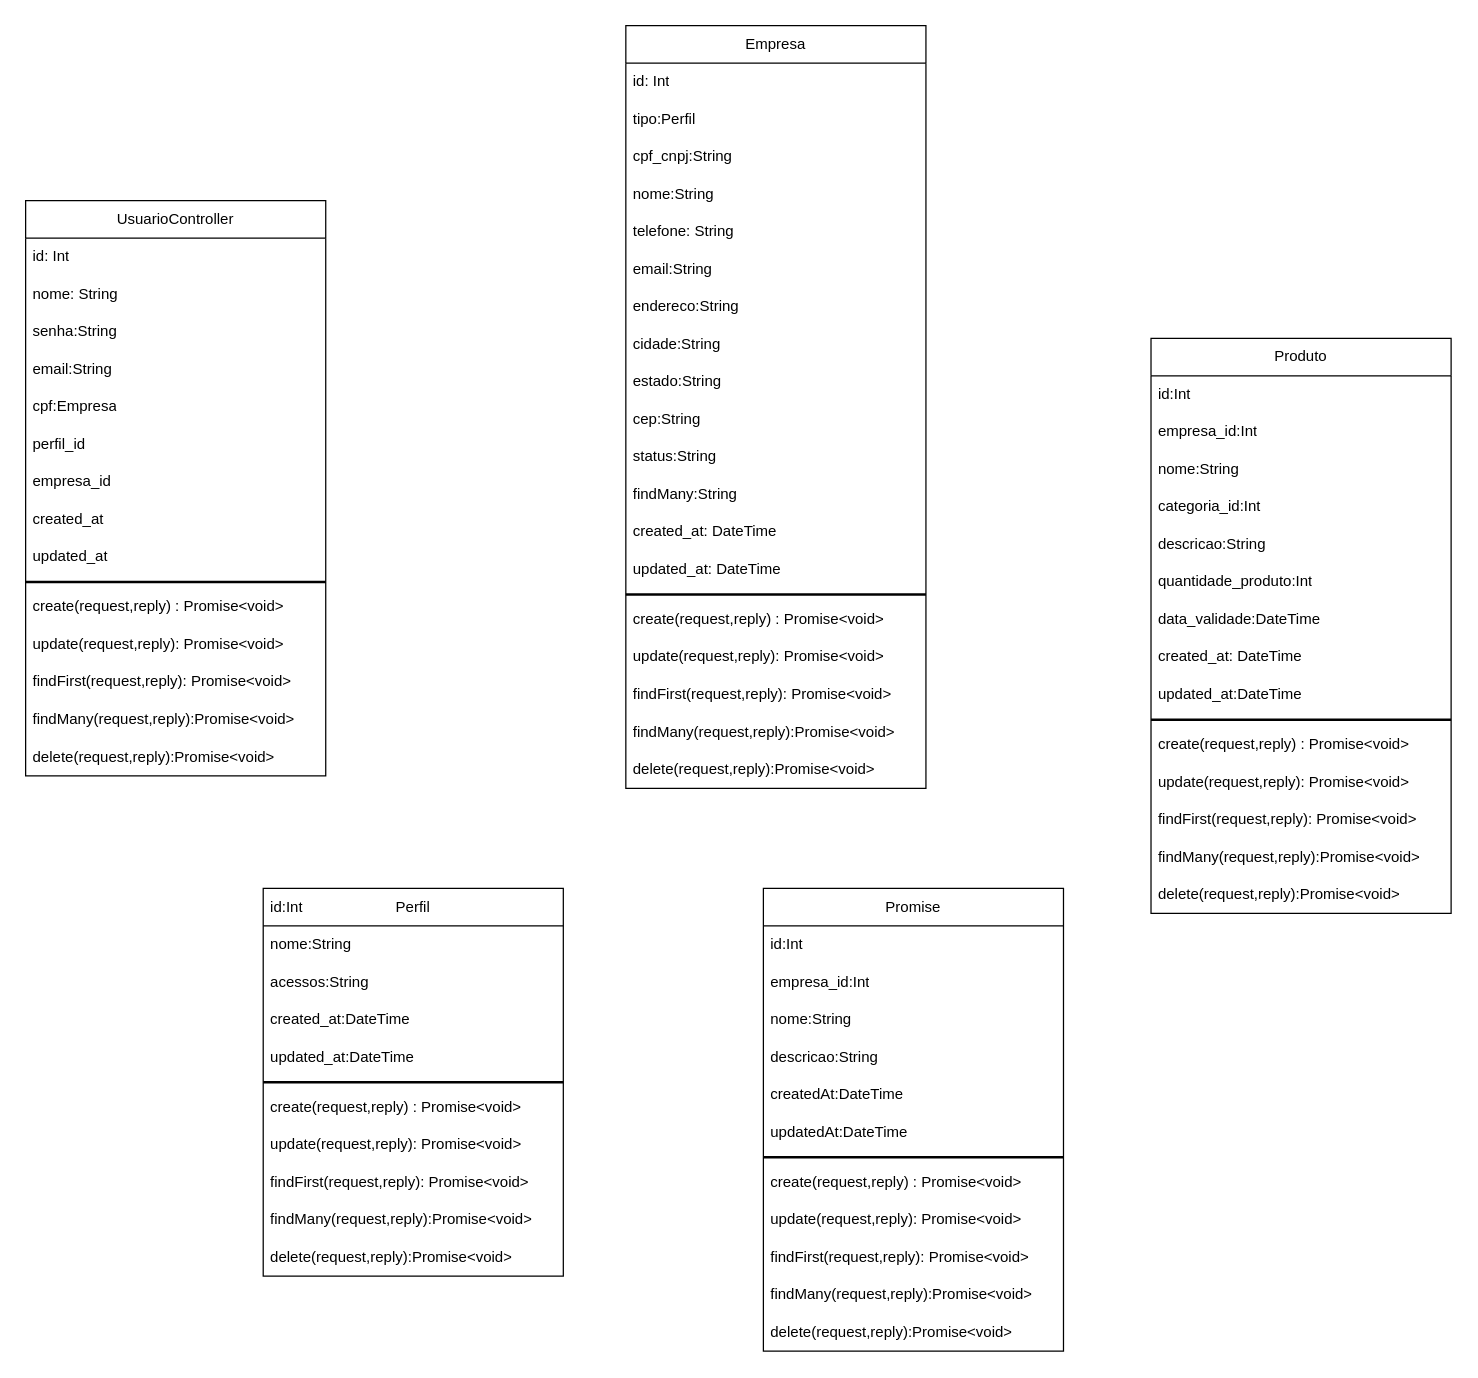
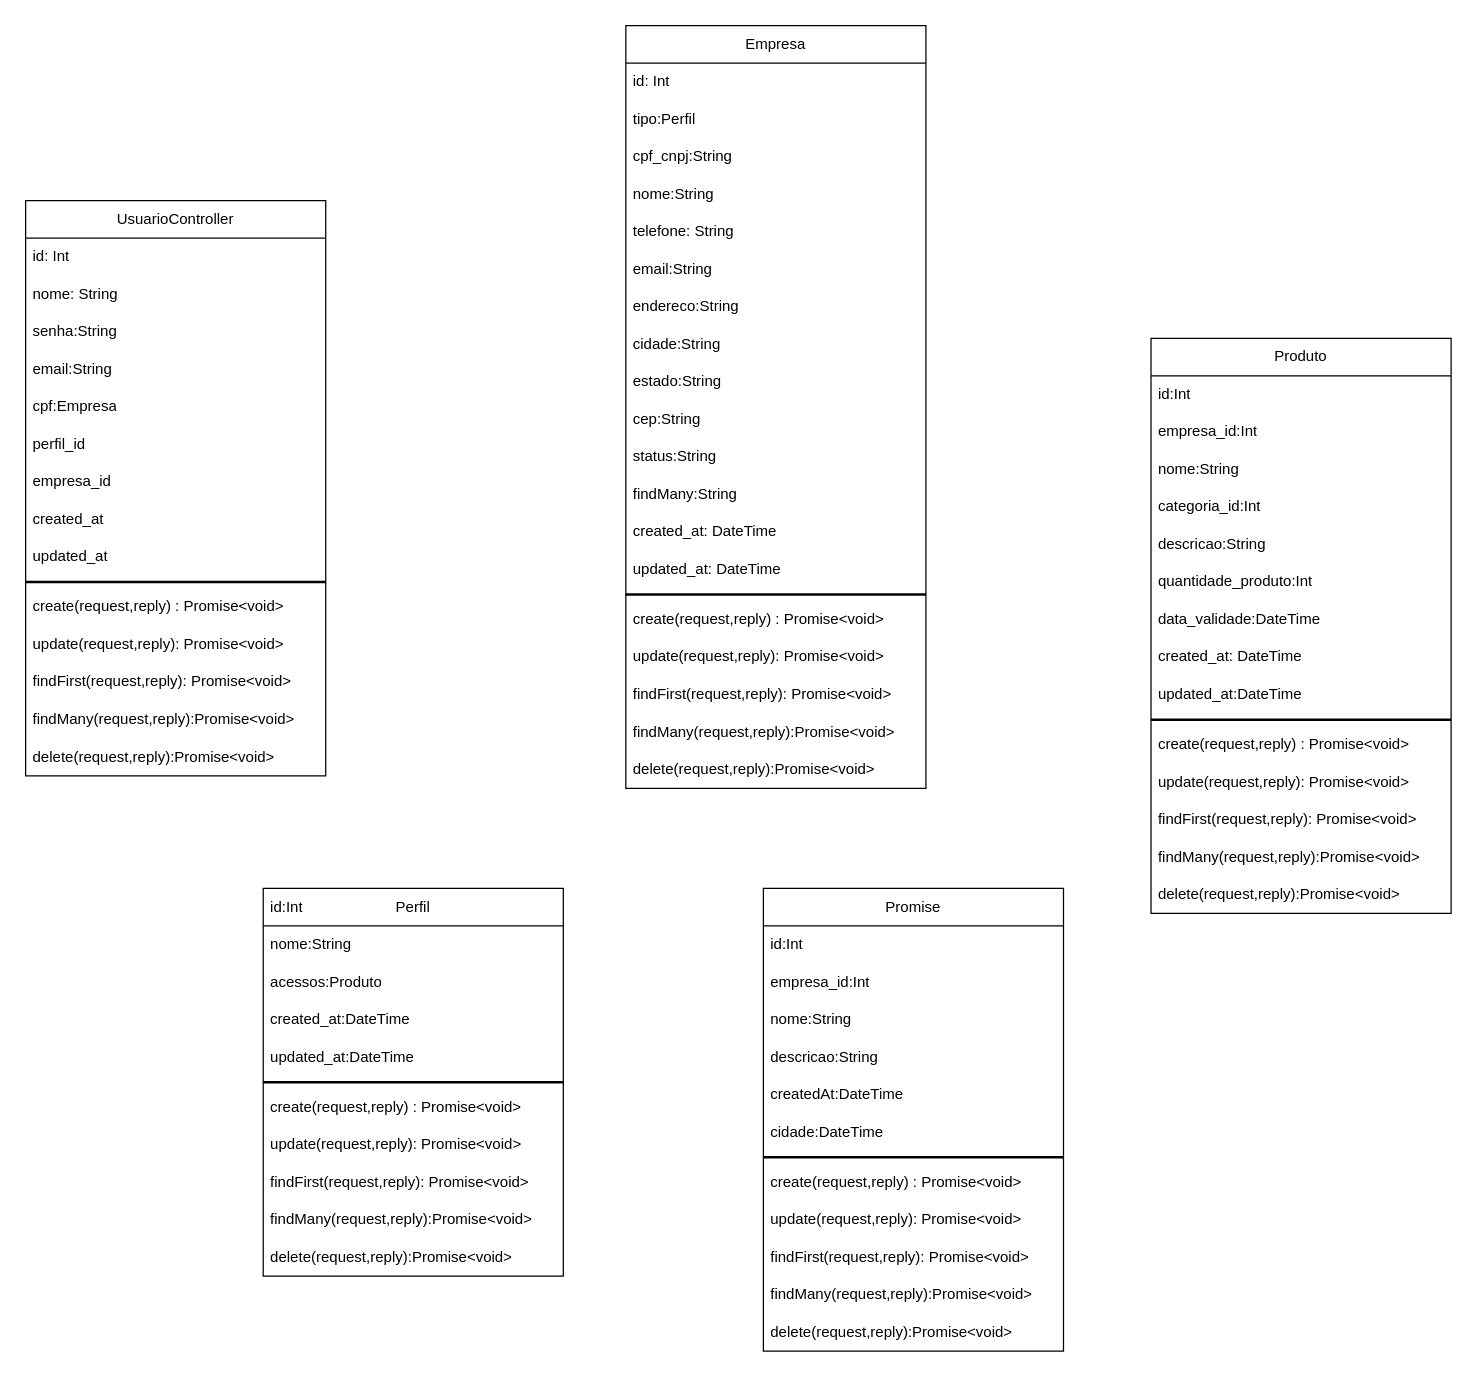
(326, 982) -> (332, 982)
(842, 1132) -> (828, 1132)
